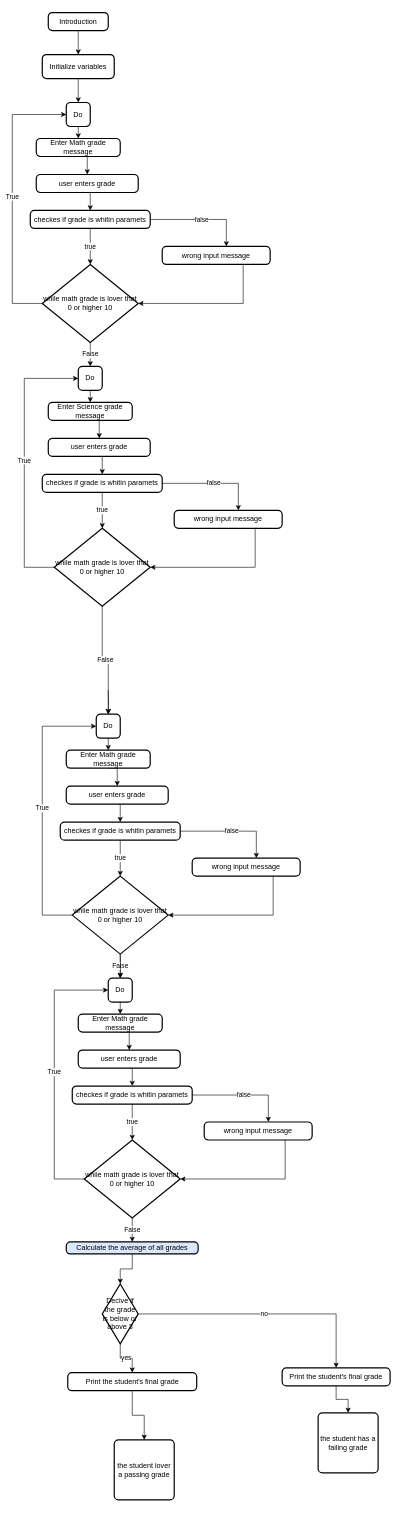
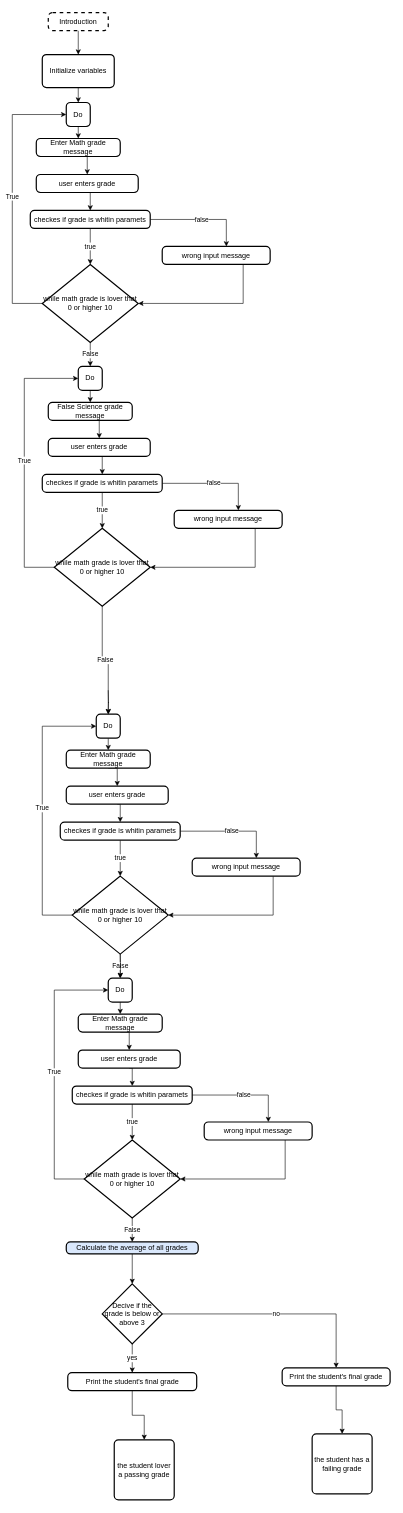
(78, 21) -> (78, 21)
(78, 66) -> (78, 71)
(90, 411) -> (90, 411)
(120, 1314) -> (132, 1314)
(348, 1443) -> (342, 1464)
